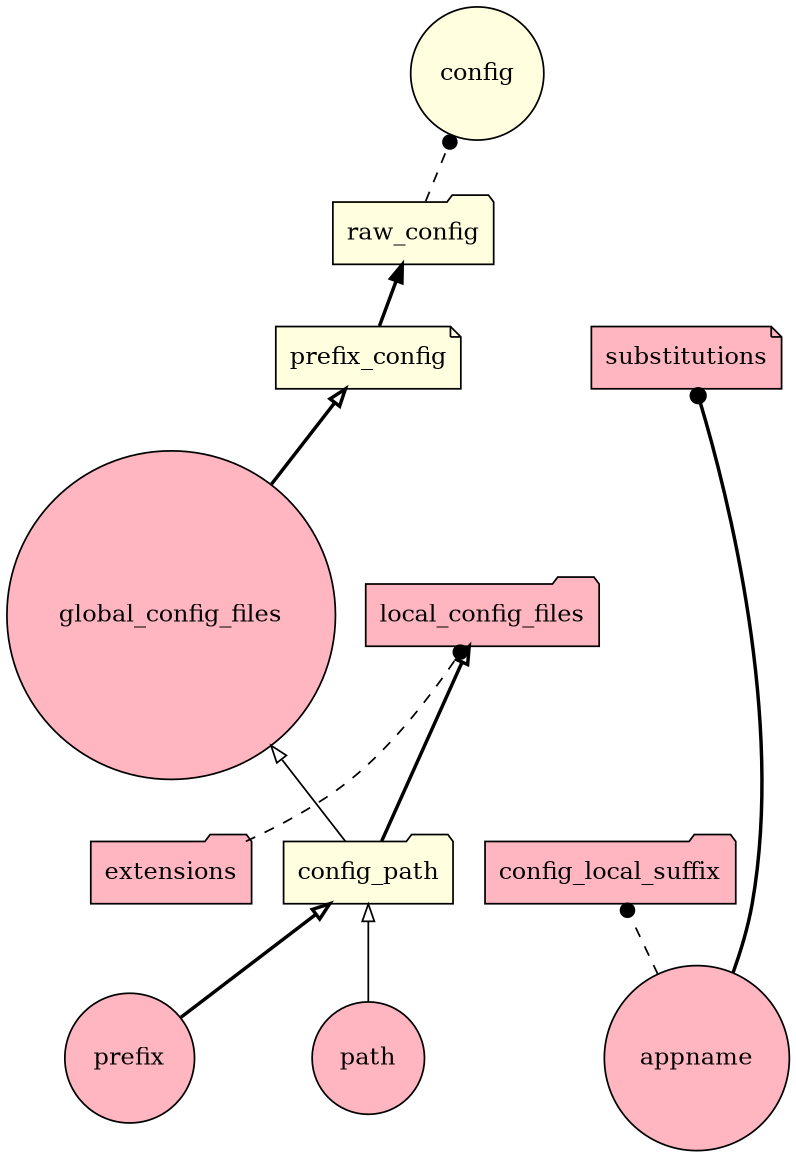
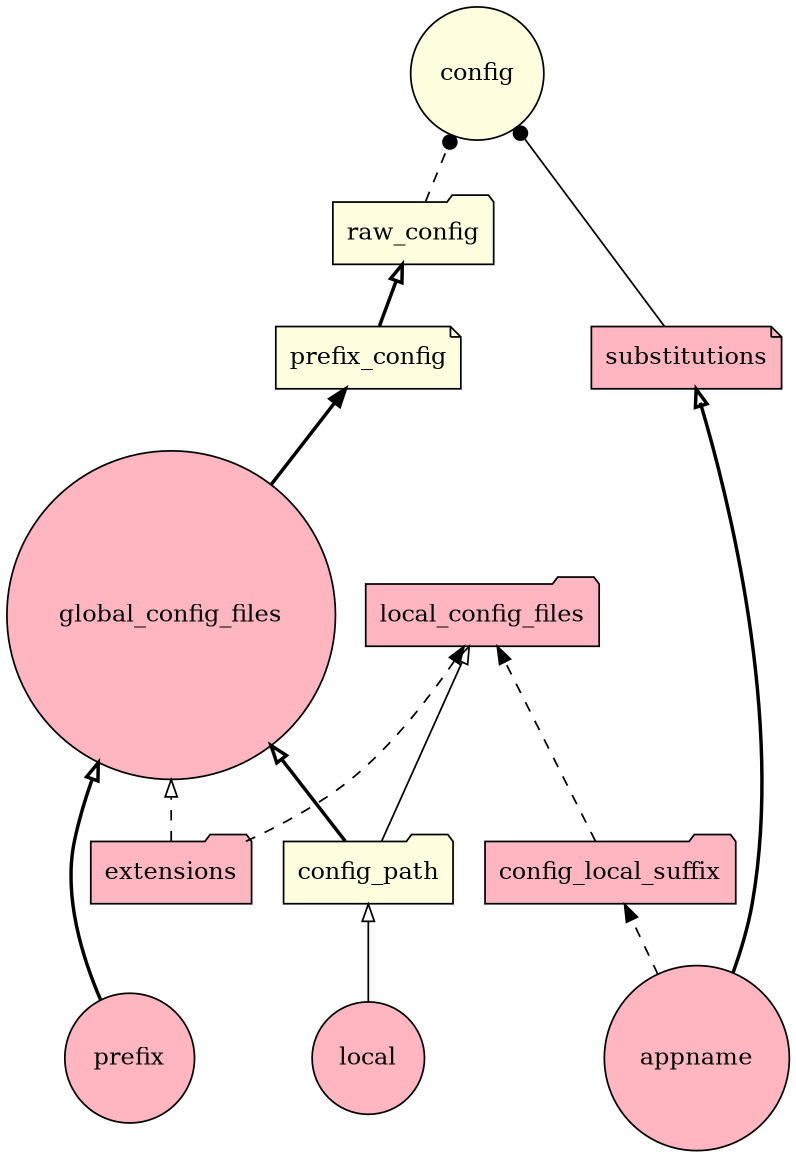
none -> (595, 233)
(388, 303) -> (388, 303)
(303, 444) -> (303, 444)
(757, 687) -> (757, 687)
(422, 752) -> (422, 752)
none -> (550, 752)
(364, 768) -> (364, 768)
(309, 794) -> (309, 794)
none -> (171, 819)
(645, 947) -> (645, 947)
(248, 966) -> (72, 890)
(368, 1058) -> (368, 1058)
